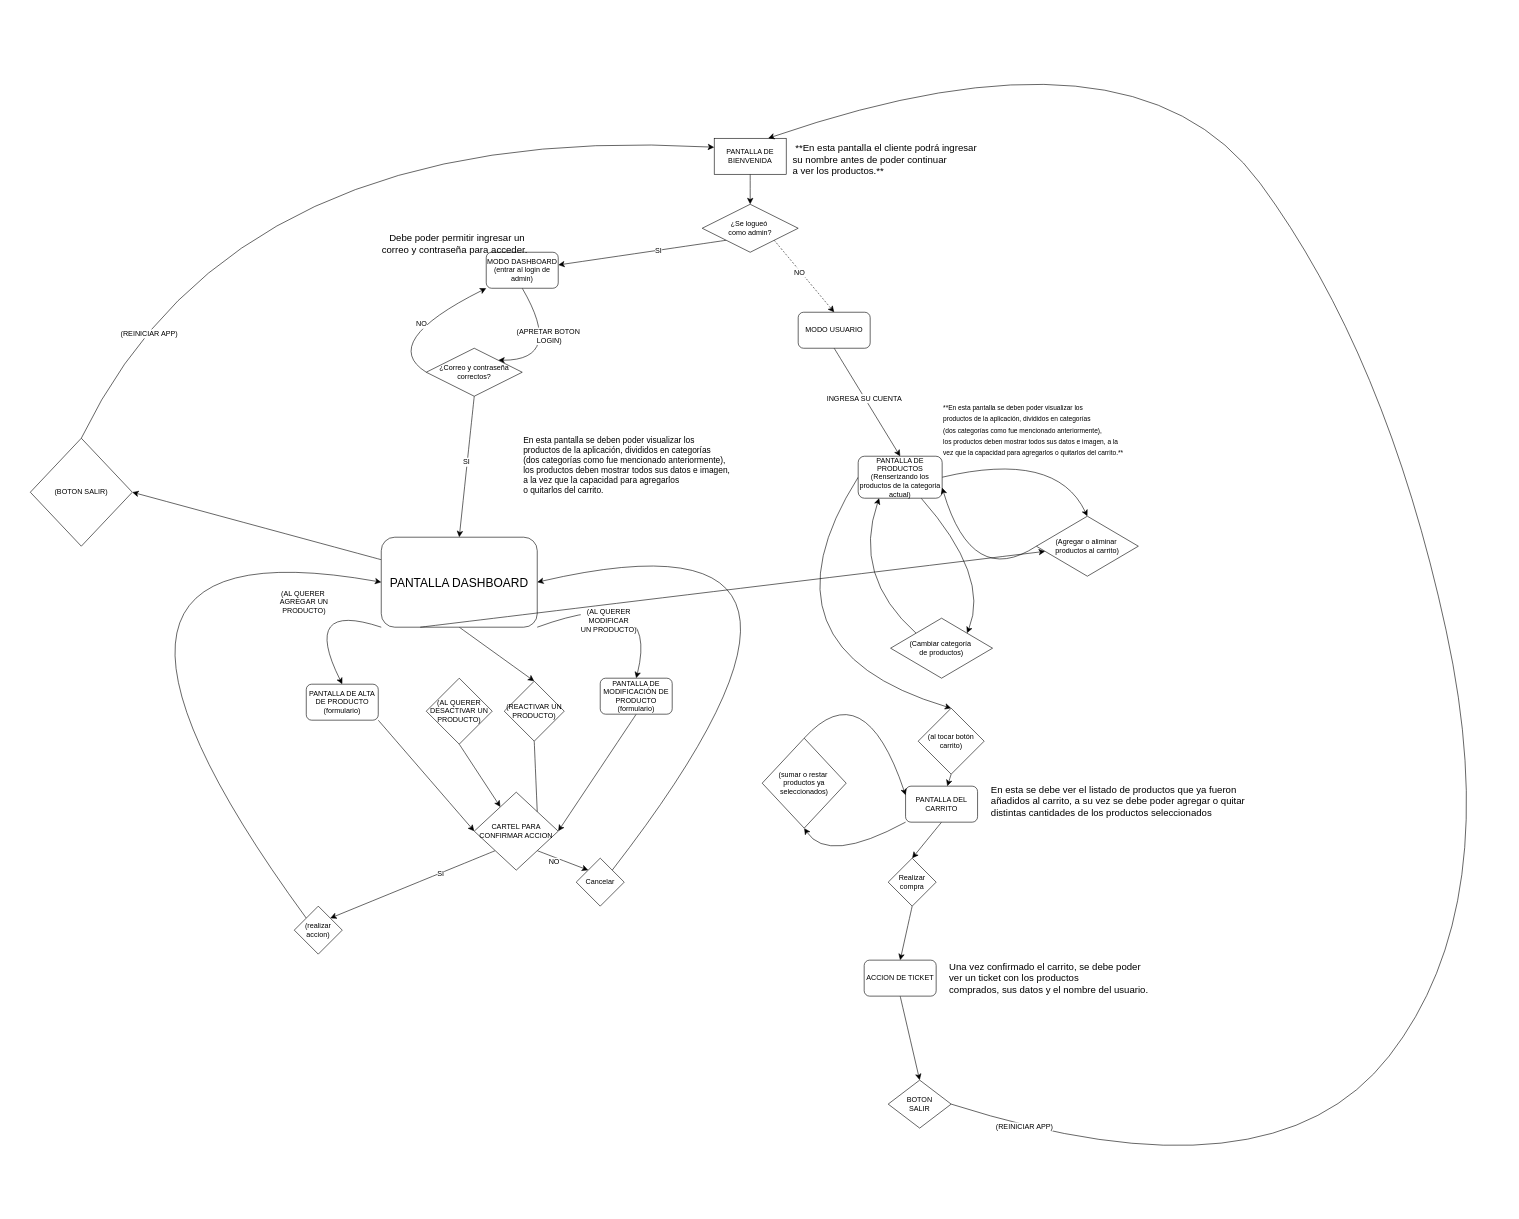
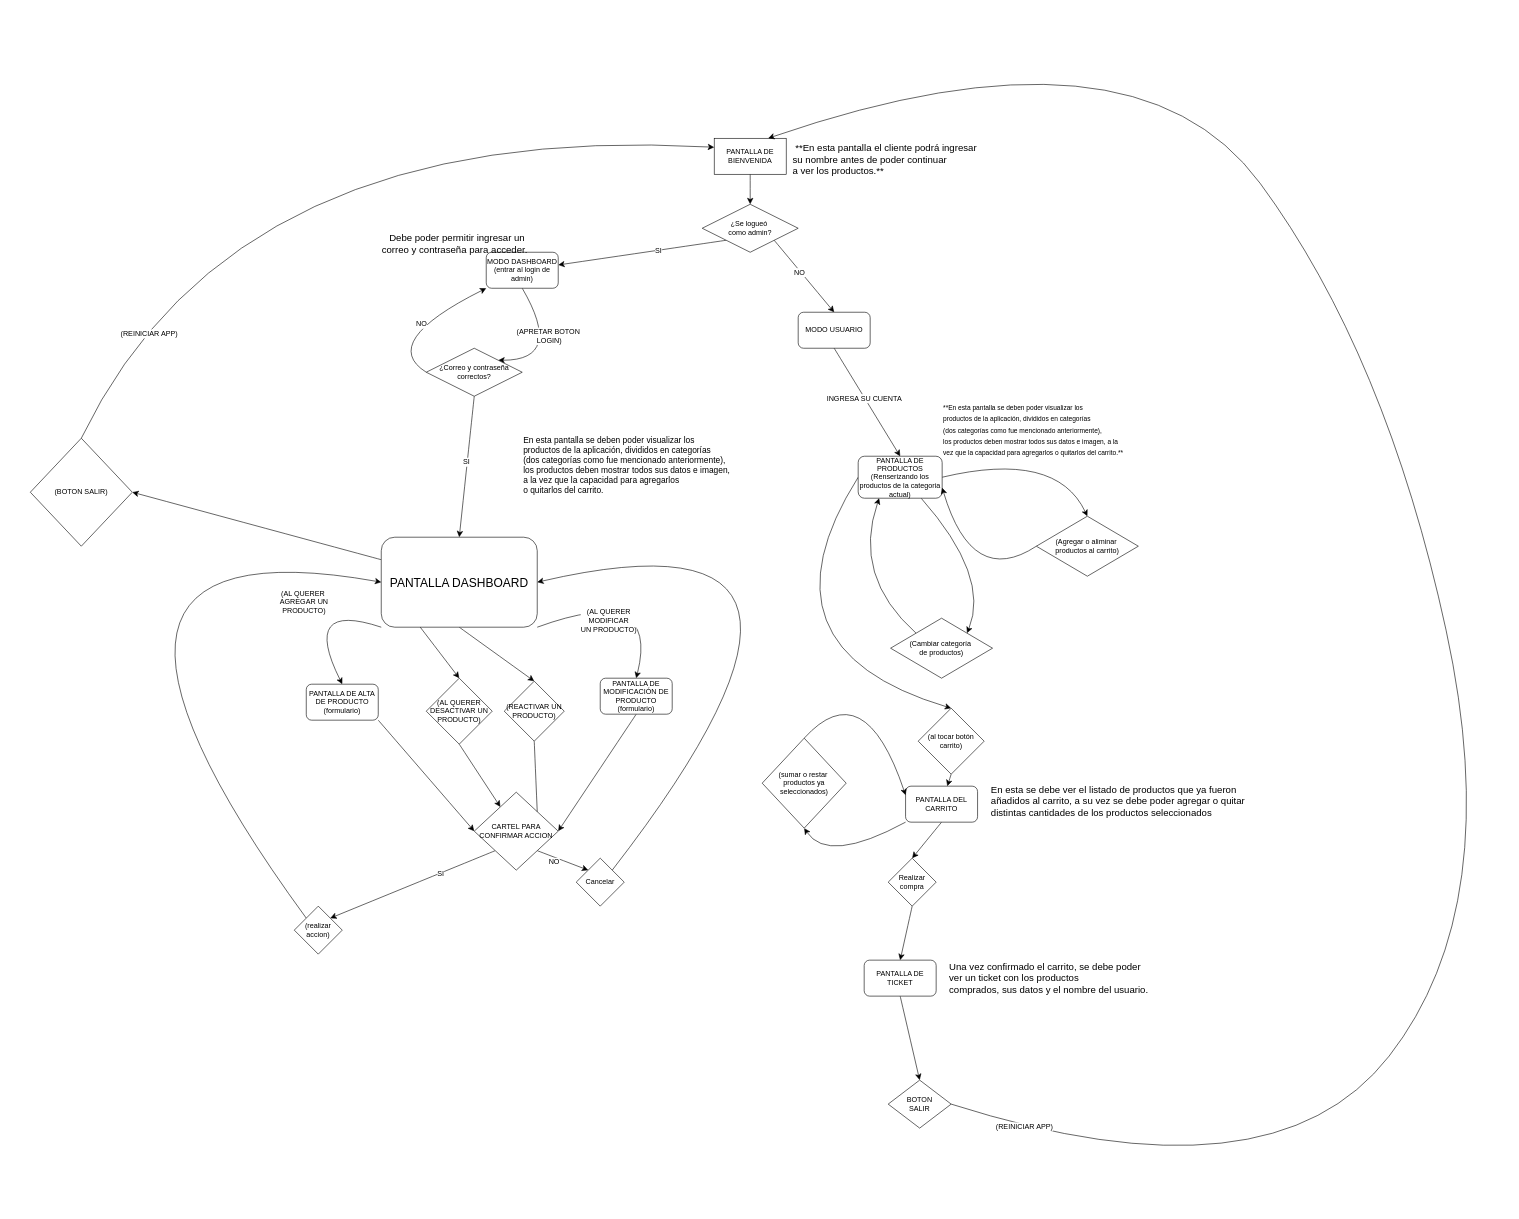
(817, 291) -> (817, 291)
(708, 592) -> (439, 652)
(900, 978) -> (900, 978)
